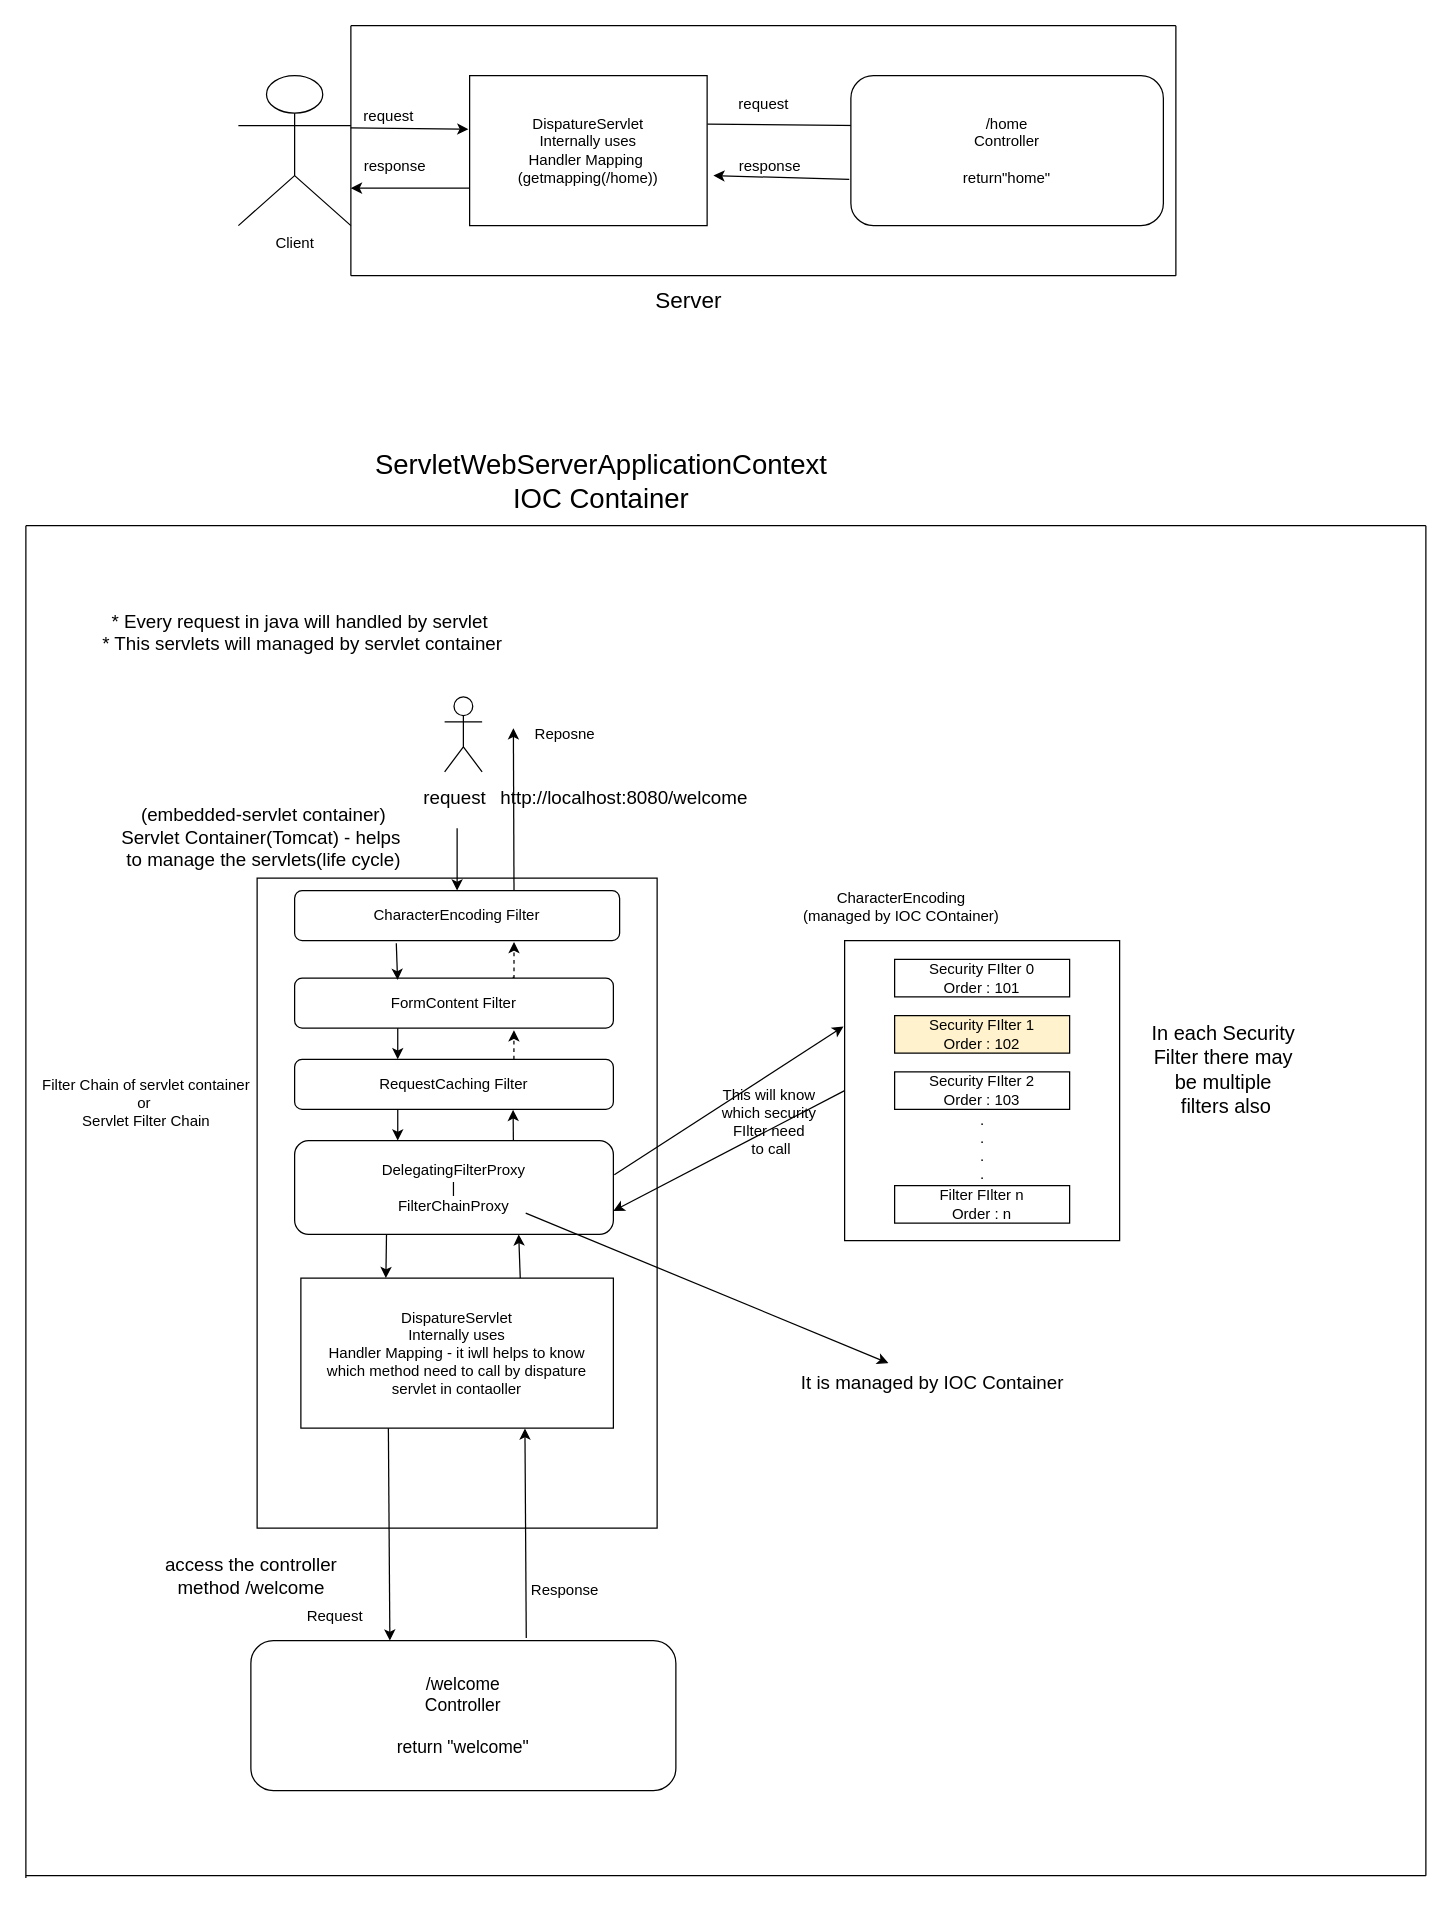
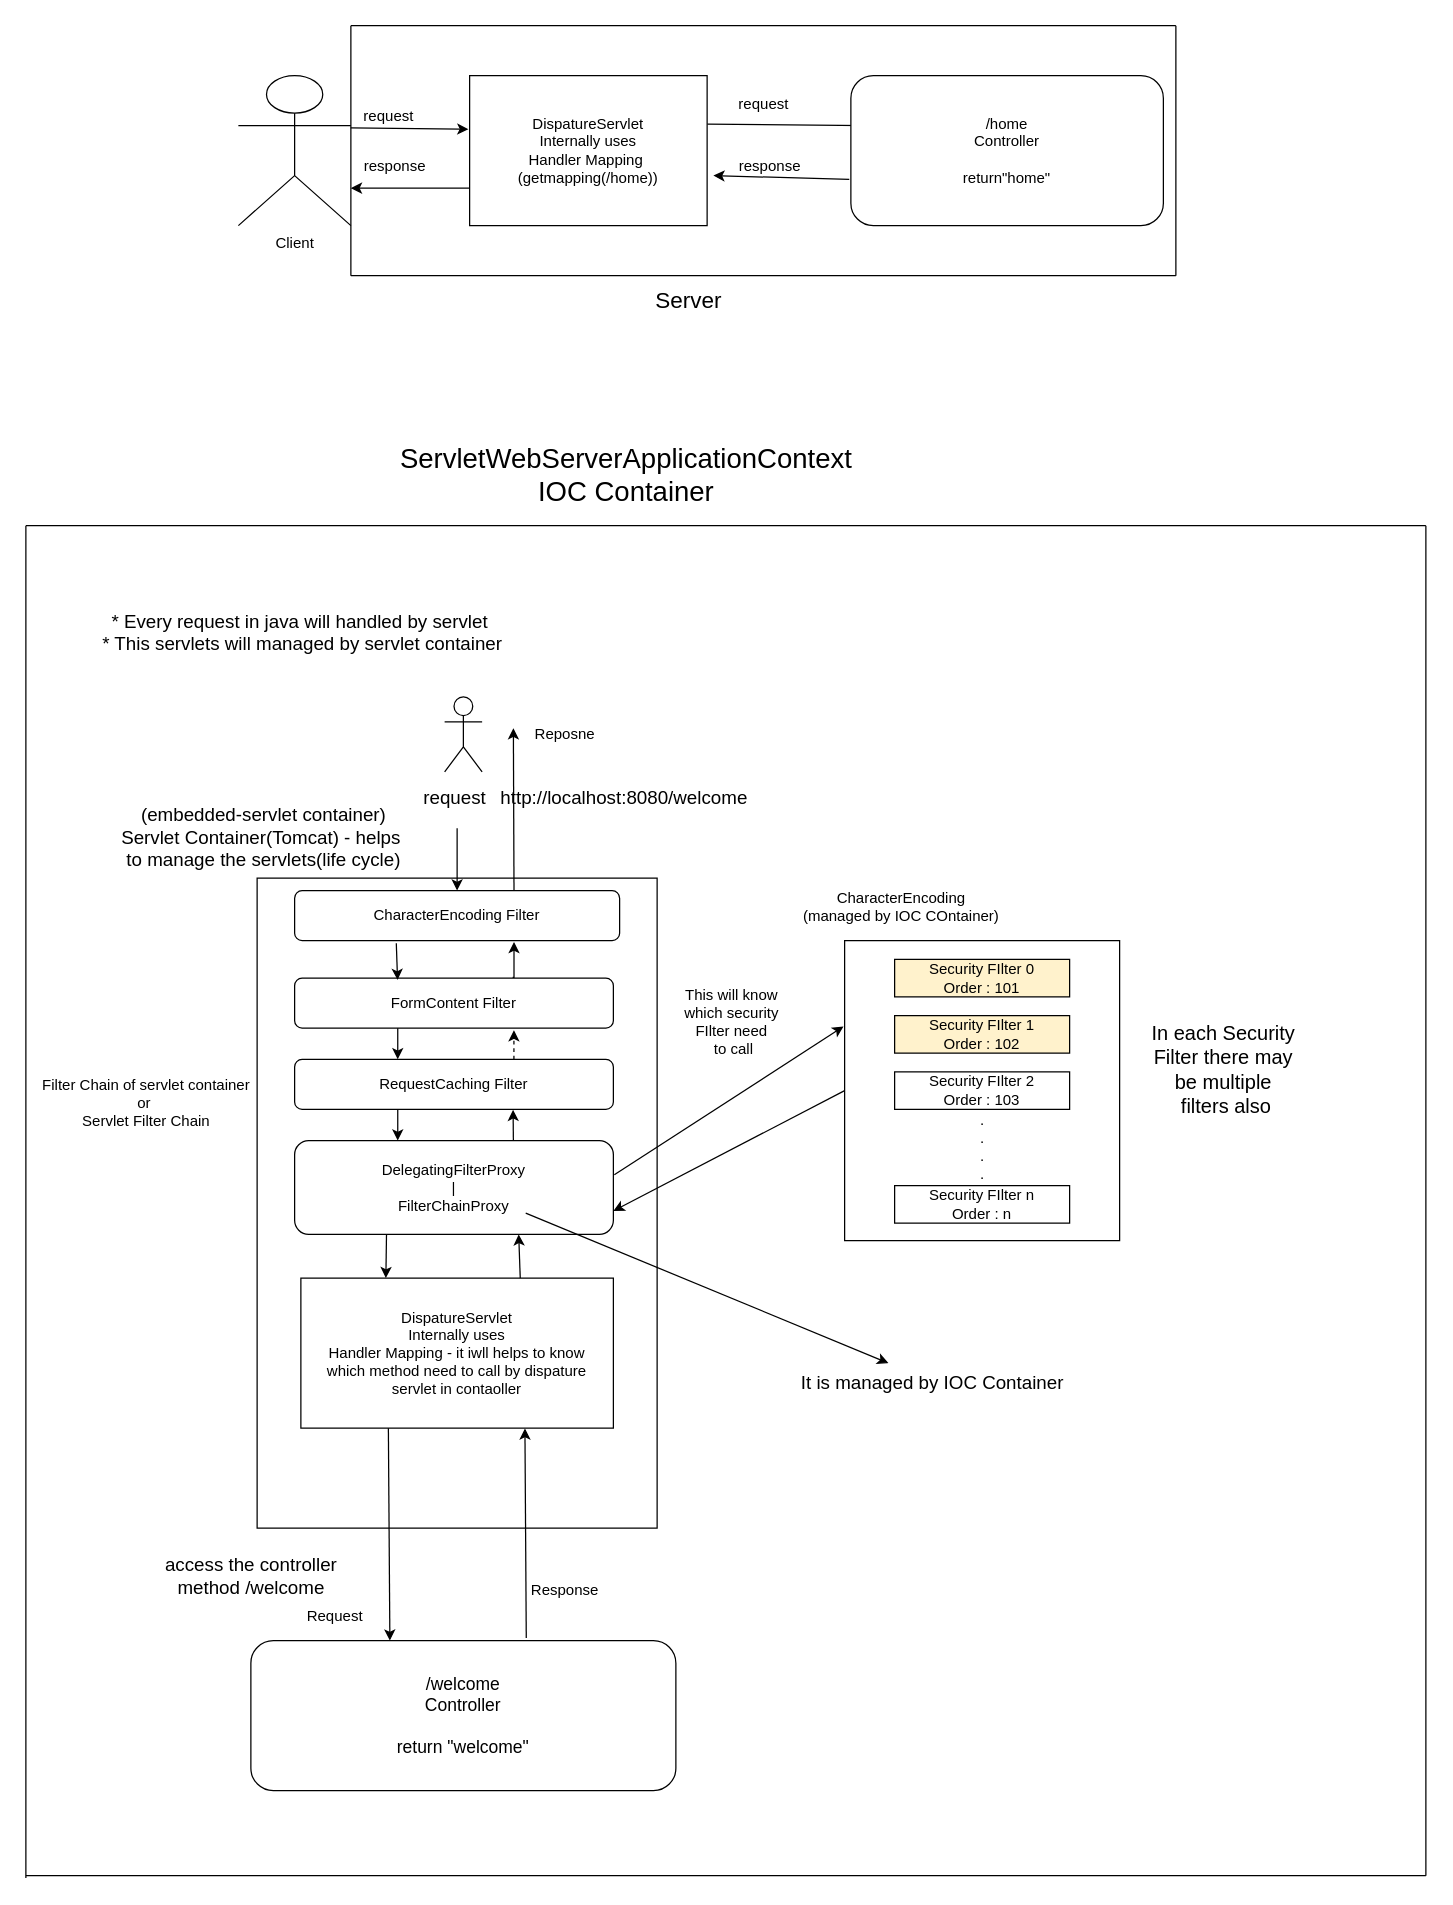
(601, 482) -> (626, 476)
(514, 963) -> (514, 963)
(982, 978) -> (982, 978)
(771, 1122) -> (733, 1022)
(982, 1204) -> (982, 1204)
